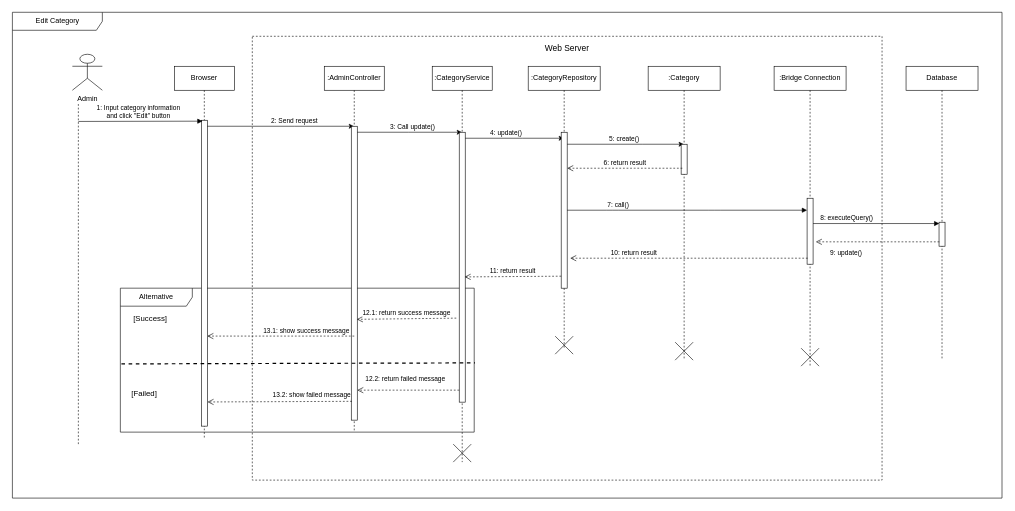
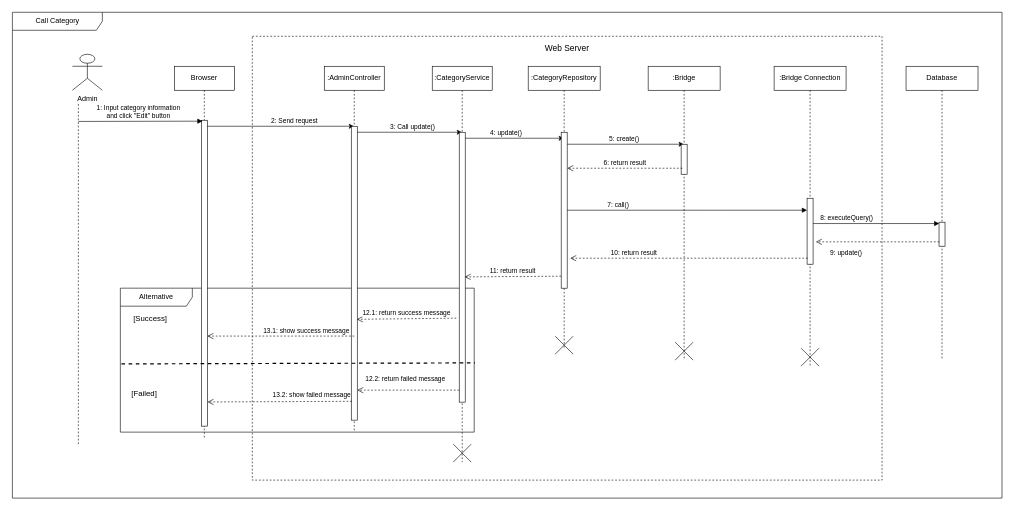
(58, 21) -> (58, 21)
(684, 78) -> (684, 78)
